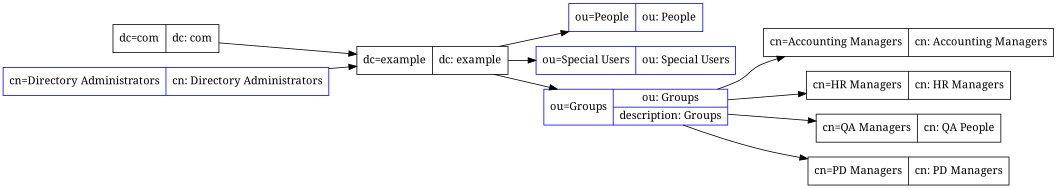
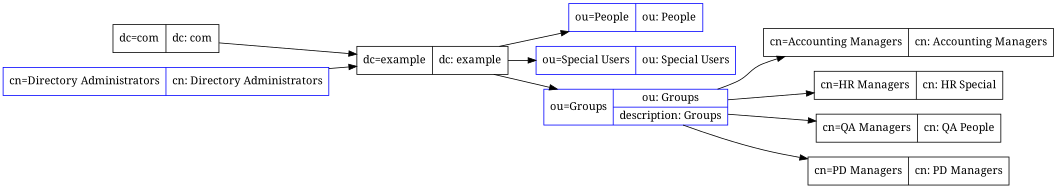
(960, 85) -> (960, 85)
